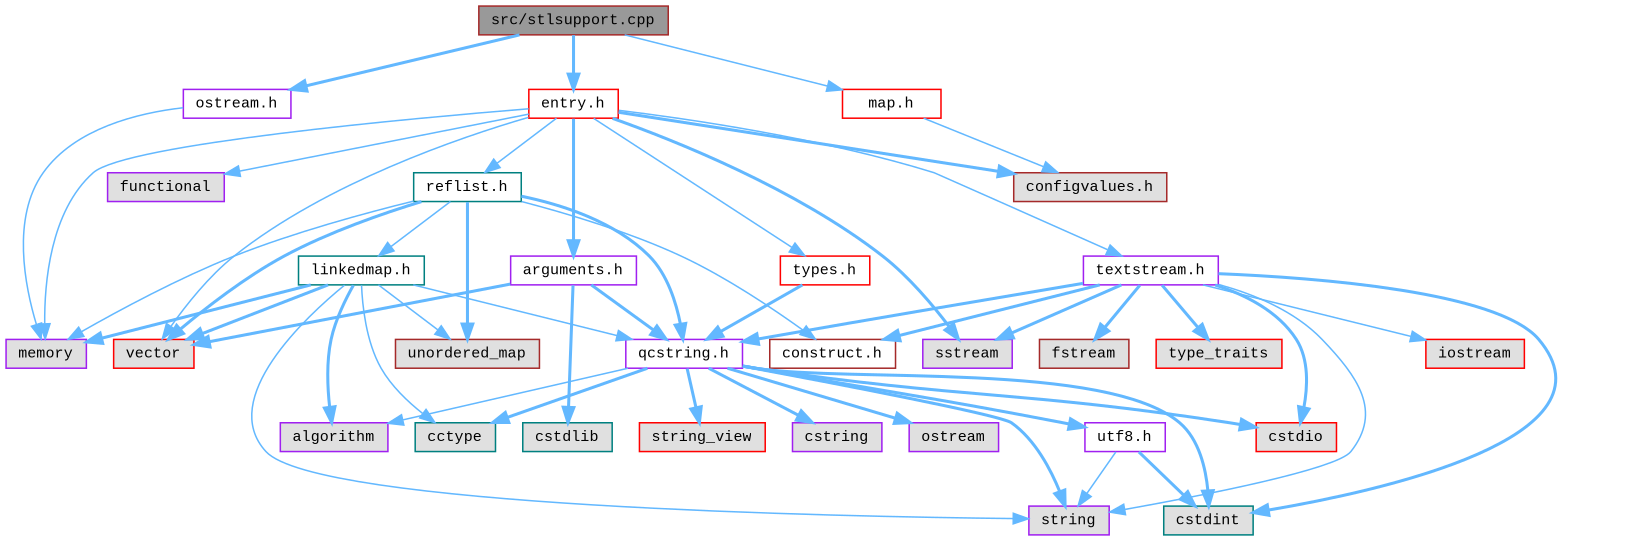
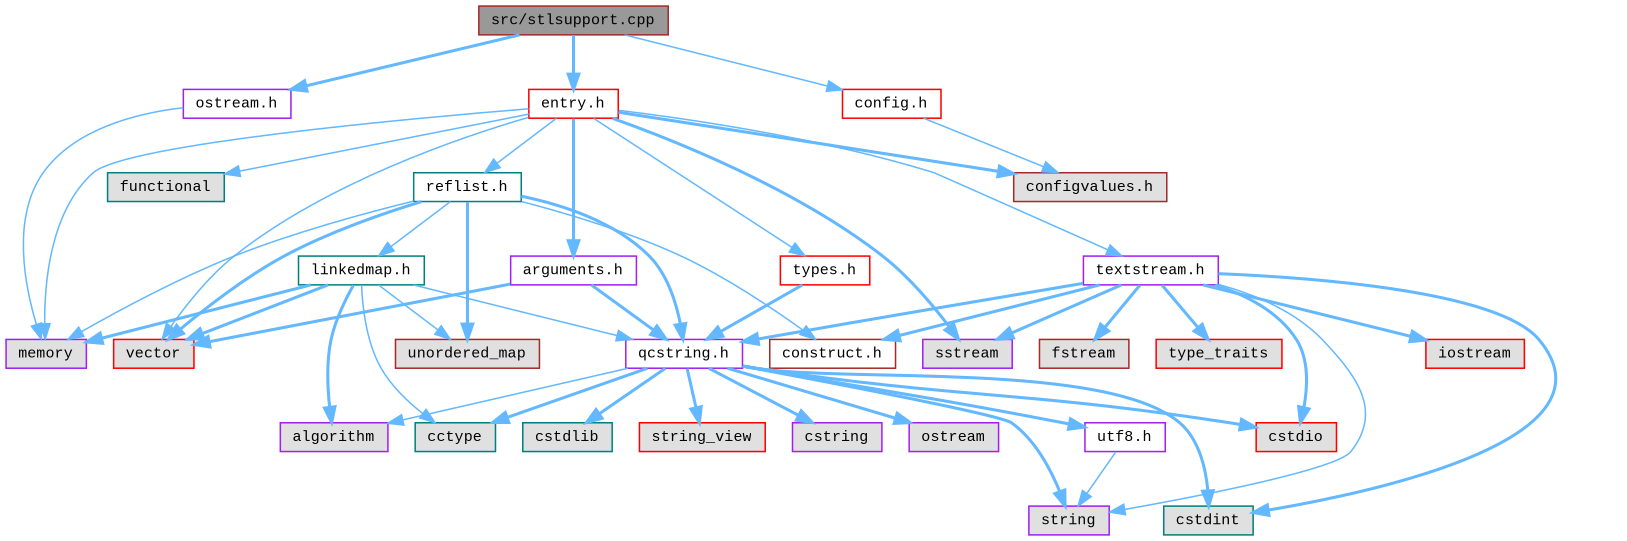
(892, 104) -> (892, 104)
(166, 187) -> (166, 187)
(1307, 311) -> (1307, 311)
(571, 346) -> (632, 391)
(1161, 473) -> none
(535, 501) -> none
